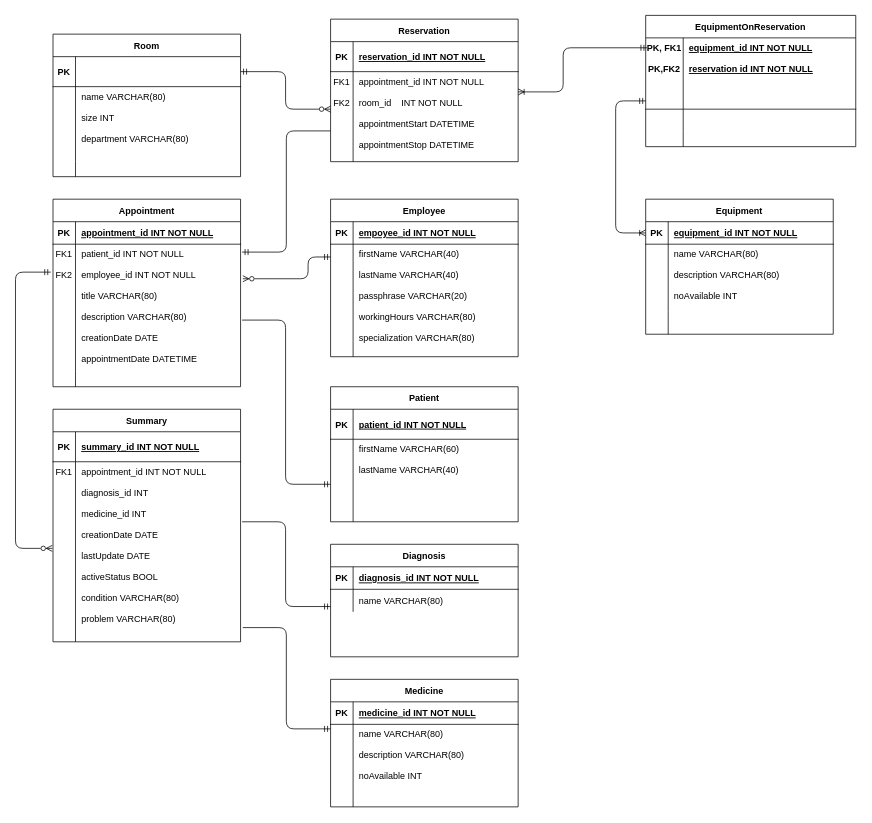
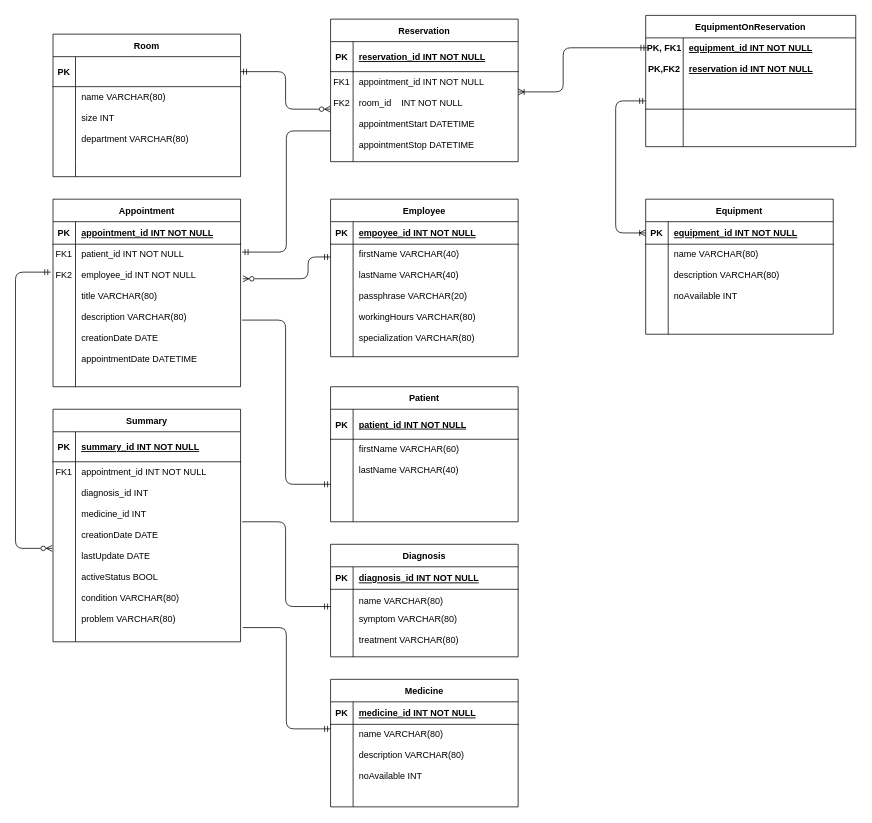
none -> (435, 634)
